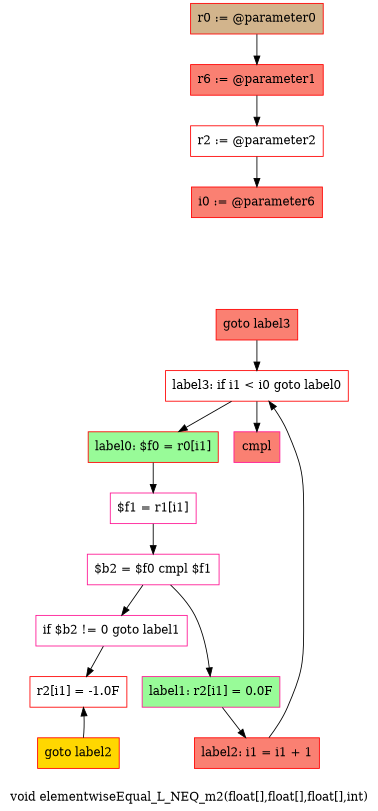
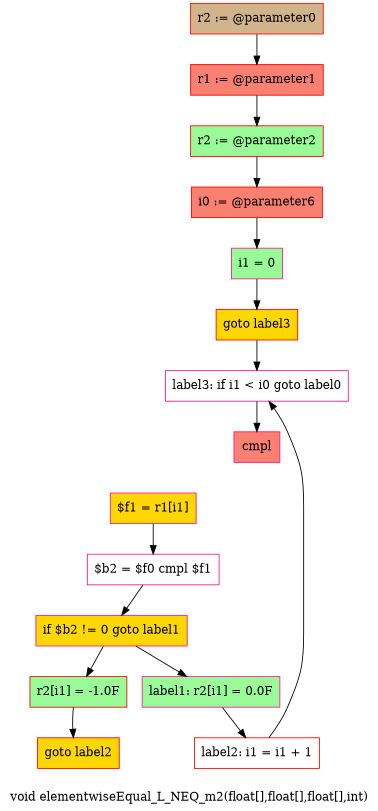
(257, 19) -> (257, 19)
(257, 80) -> (257, 80)
(257, 141) -> (257, 141)
none -> (257, 264)
(257, 325) -> (257, 325)
(257, 386) -> (257, 386)
(153, 447) -> none
(153, 508) -> (153, 508)
(198, 622) -> (157, 659)
(112, 631) -> (112, 631)
(78, 692) -> (78, 692)
(84, 727) -> (73, 718)
(257, 753) -> (257, 753)
